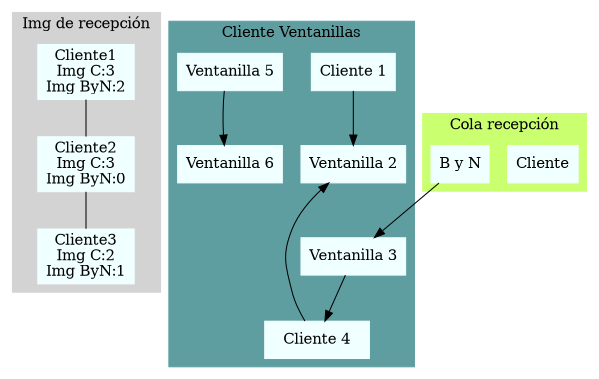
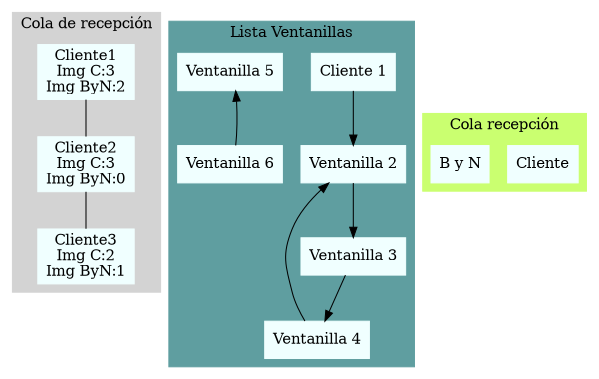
(87, 24) -> (87, 24)
(292, 33) -> (292, 33)
(223, 113) -> (237, 123)
(408, 209) -> (353, 205)
(317, 340) -> (317, 340)
